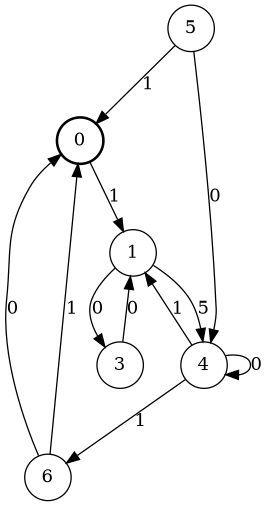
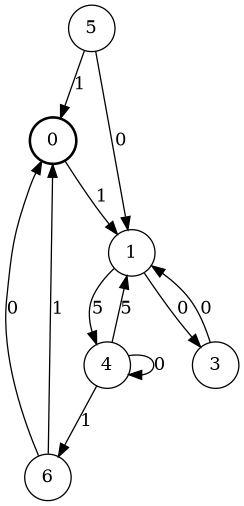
(208, 190) -> (111, 134)
(178, 309) -> (127, 309)
